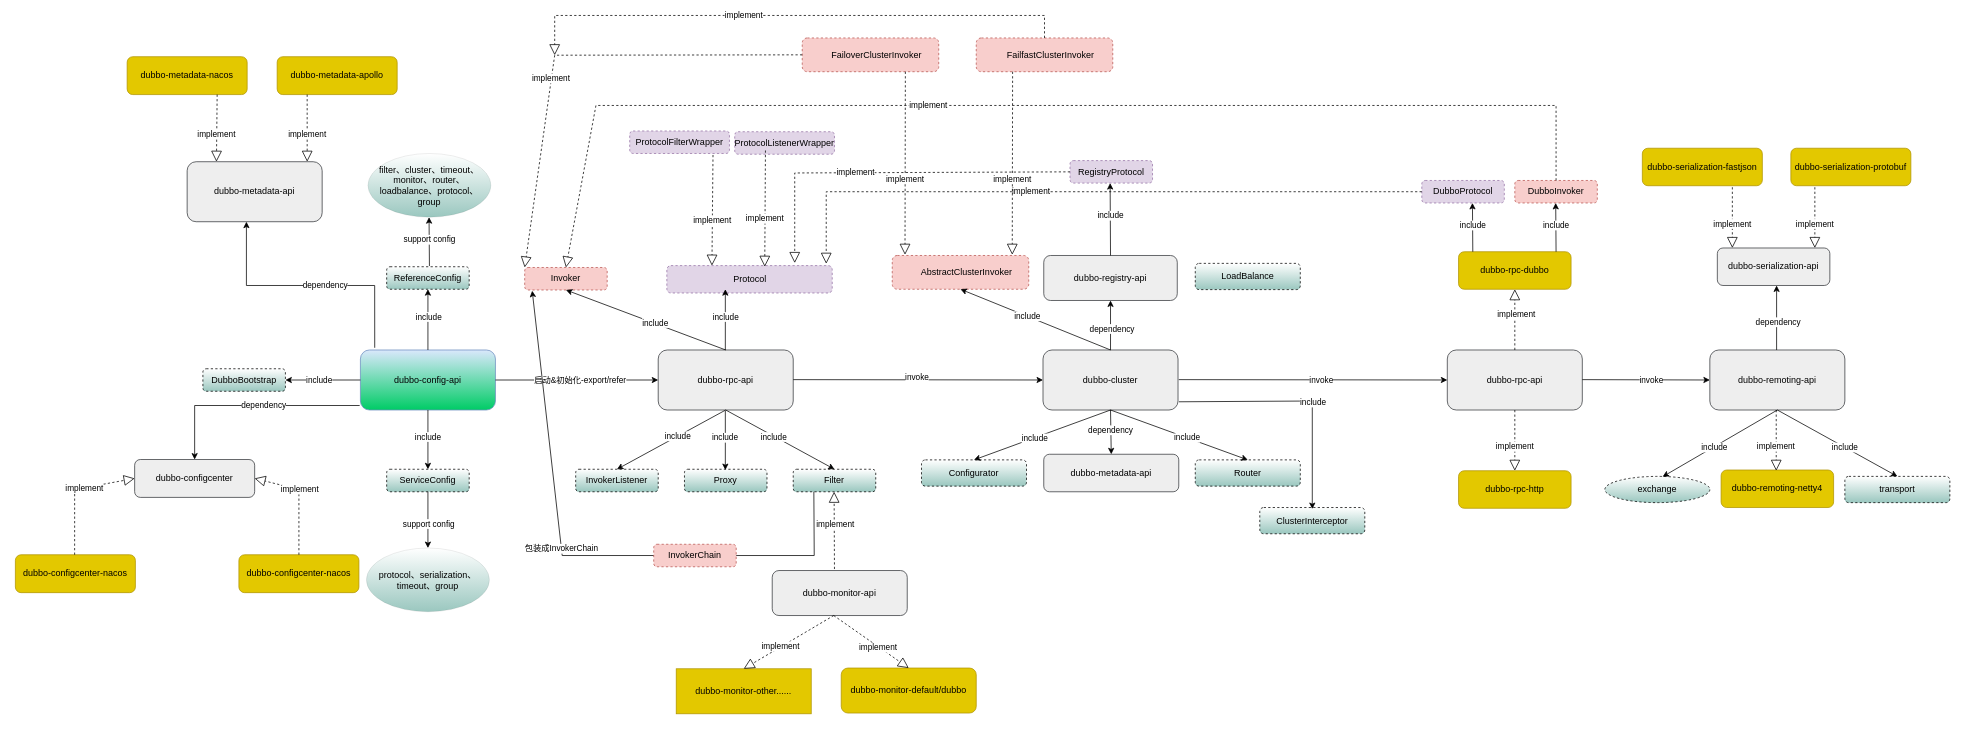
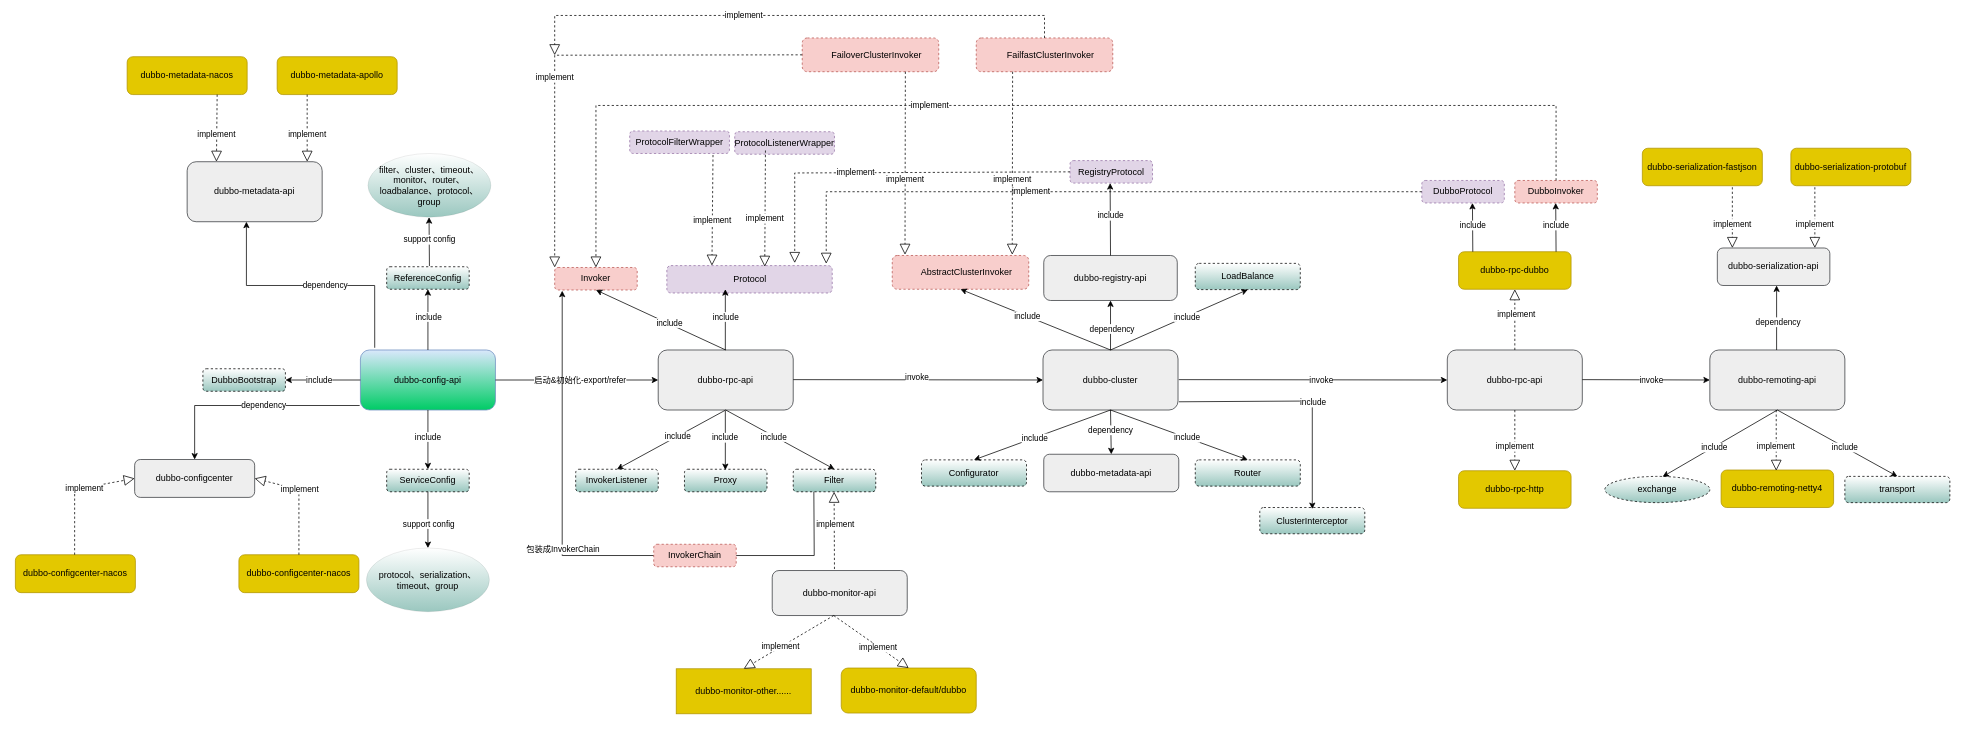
(566, 279) -> (596, 279)
none -> (1177, 320)
